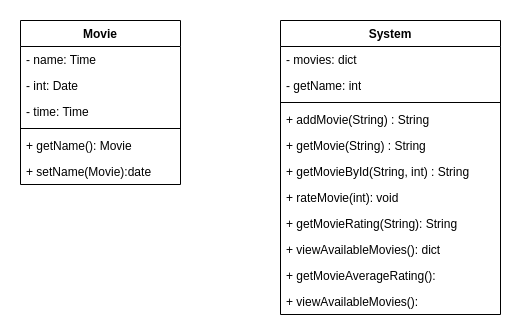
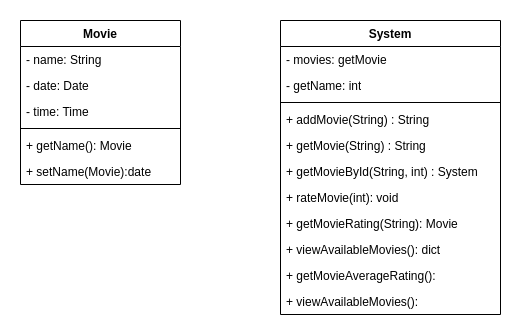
(61, 61) -> (67, 61)
(326, 61) -> (339, 61)
(57, 87) -> (62, 87)
(392, 180) -> (392, 180)
(383, 225) -> (380, 225)
